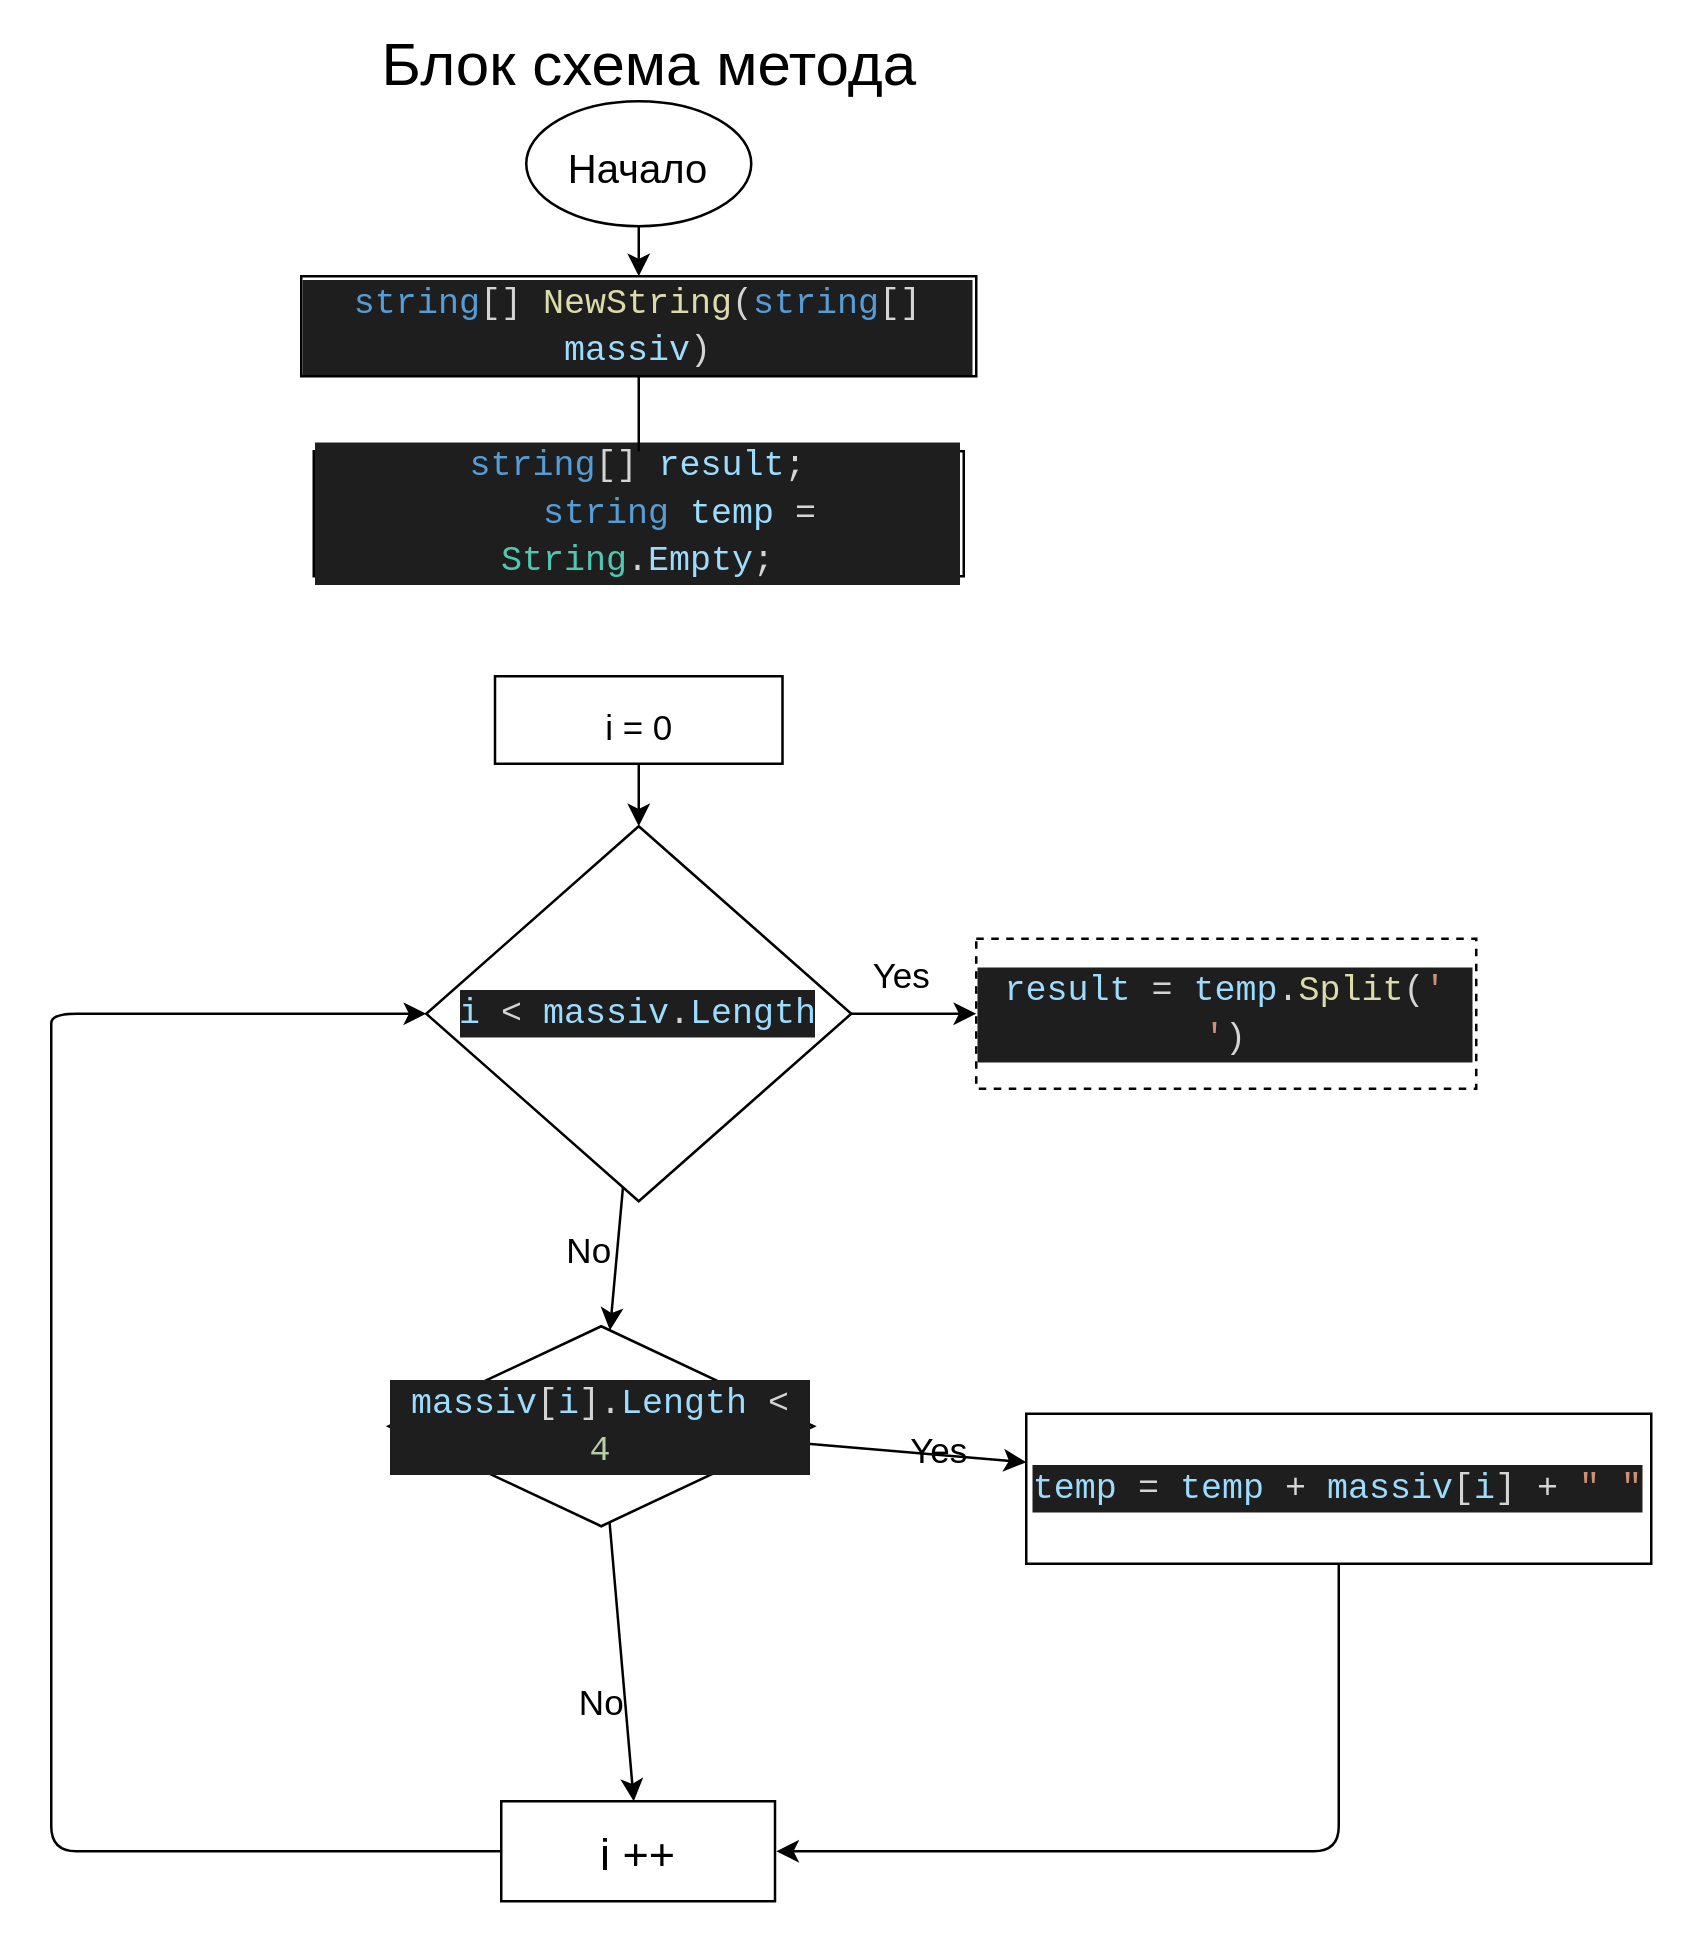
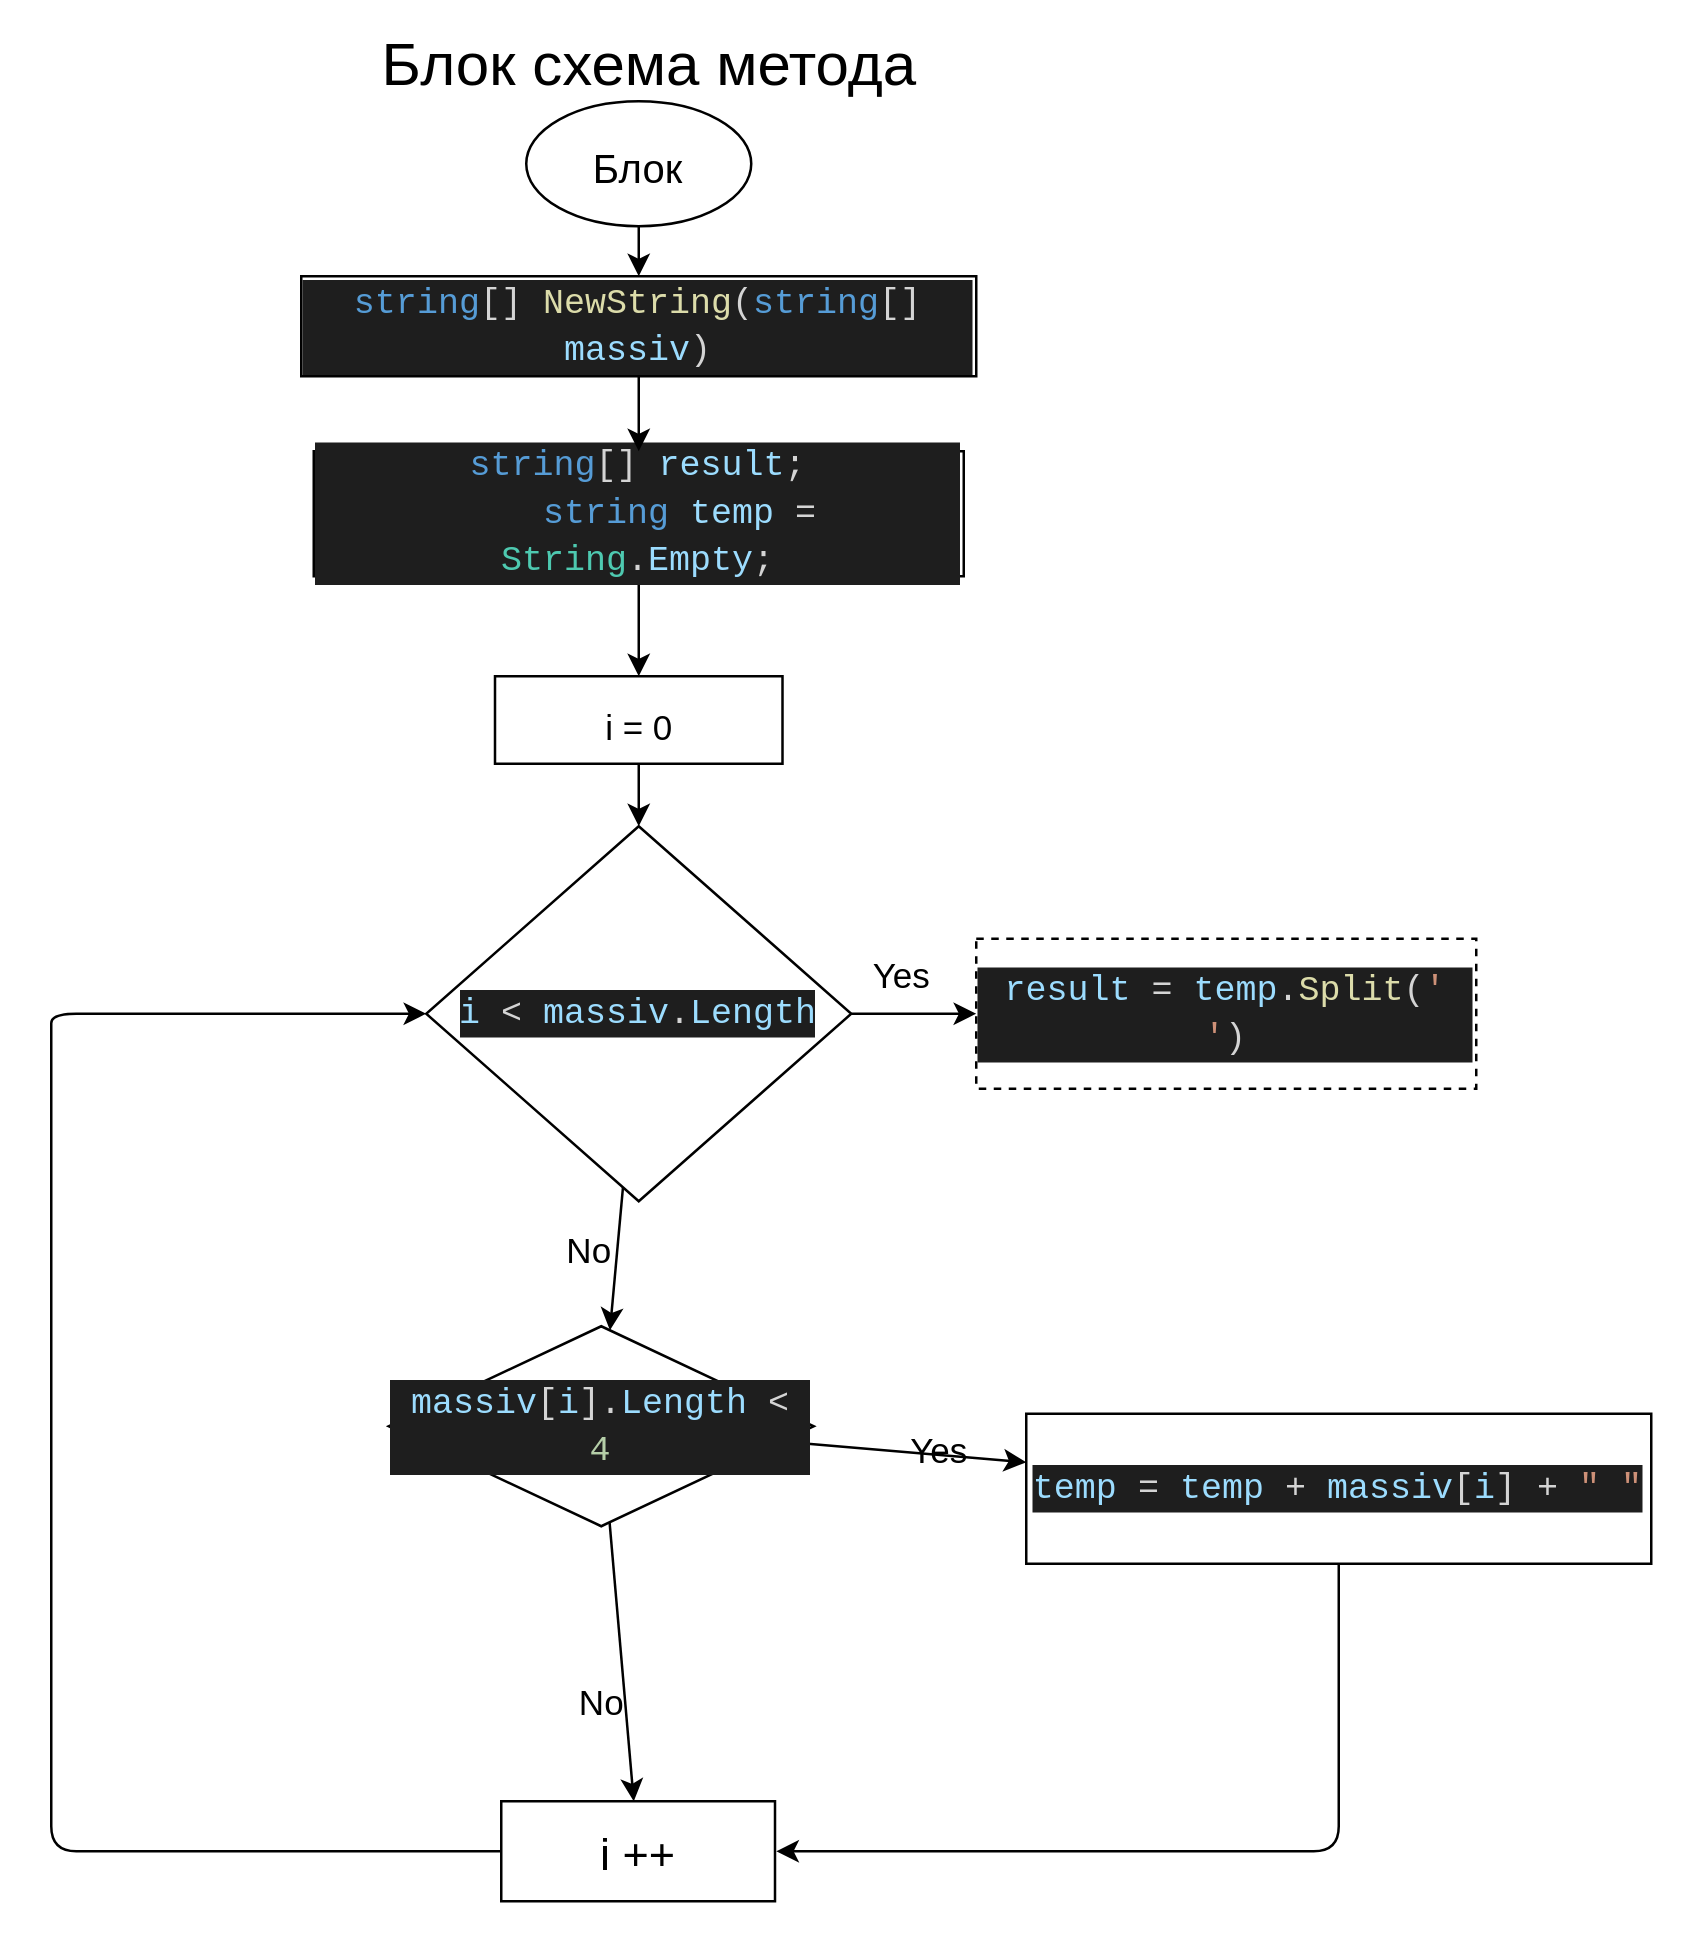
(639, 164) -> (639, 164)
(639, 437) -> (639, 433)
none -> (639, 621)
